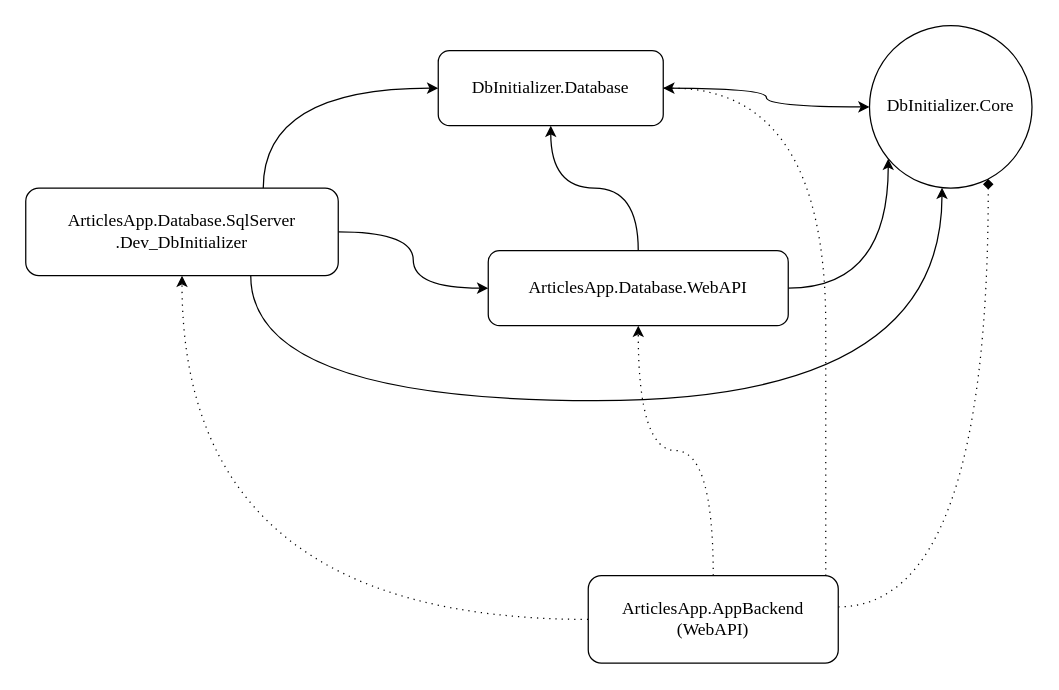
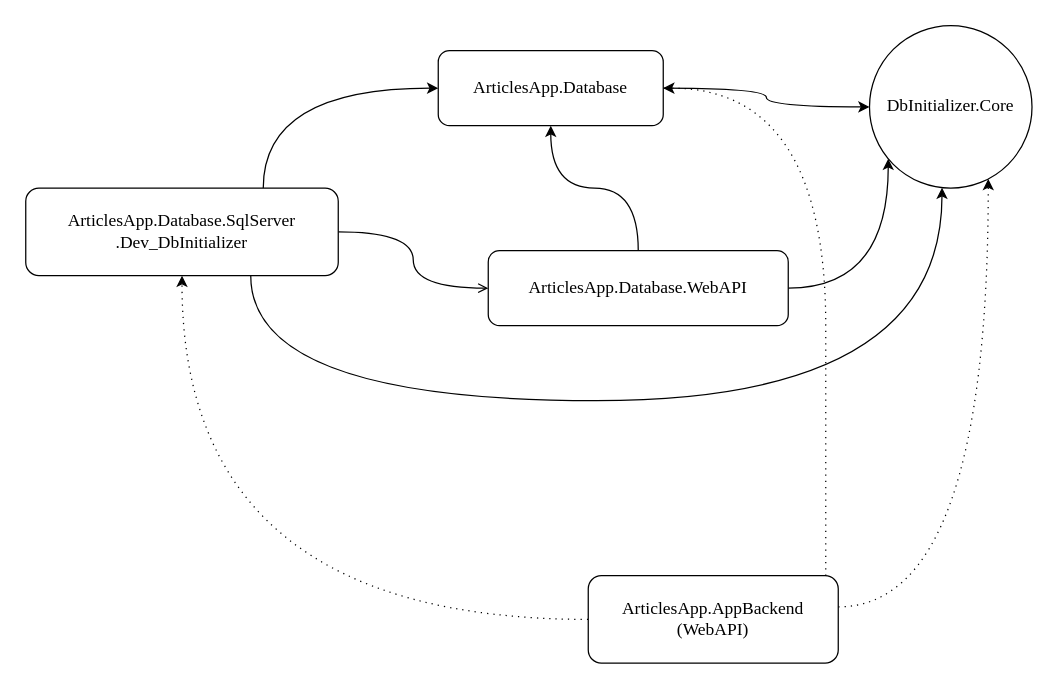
(551, 88) -> (551, 88)
(988, 190) -> (988, 189)
(478, 288) -> (480, 288)
(647, 418) -> none
